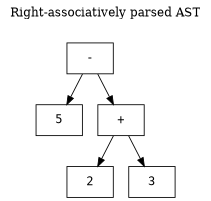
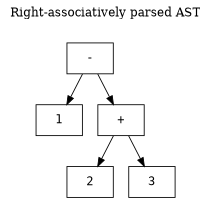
(59, 120) -> (59, 120)
